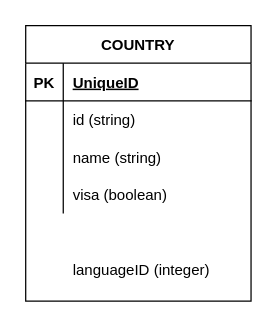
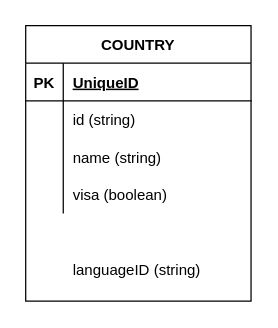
(151, 270) -> (146, 270)
